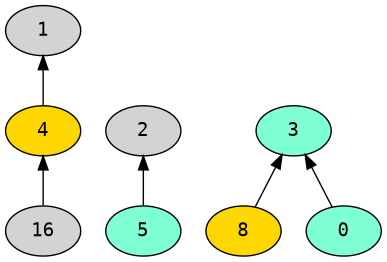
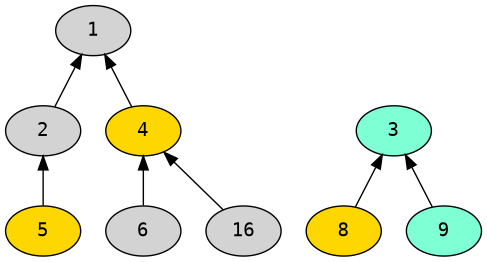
none -> (65, 87)
none -> (143, 231)
(143, 231) -> (43, 231)
(344, 231) -> (444, 231)
